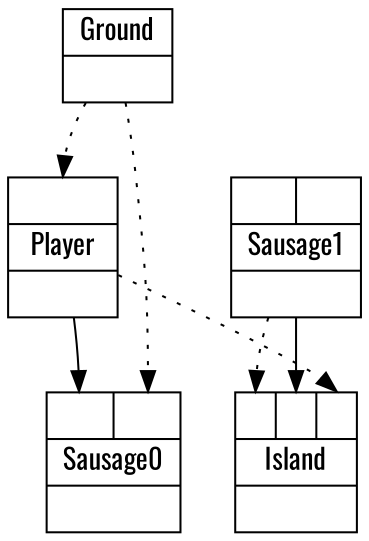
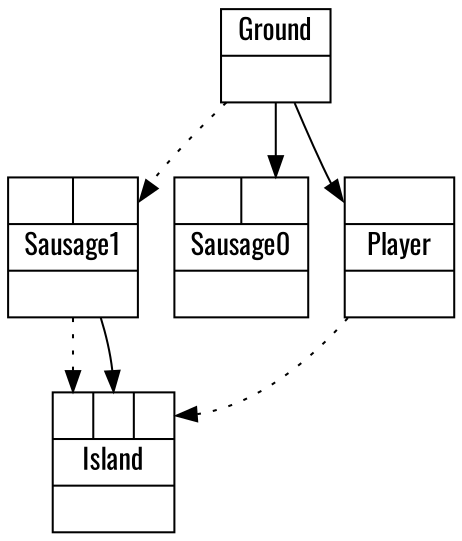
(73, 129) -> (312, 144)
none -> (187, 142)
(142, 236) -> (276, 129)
(77, 344) -> none
